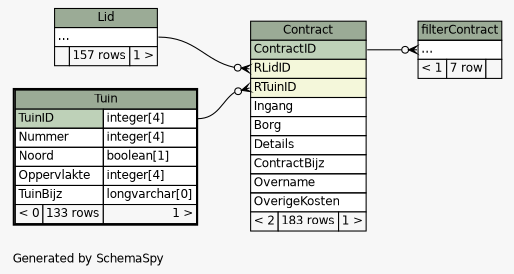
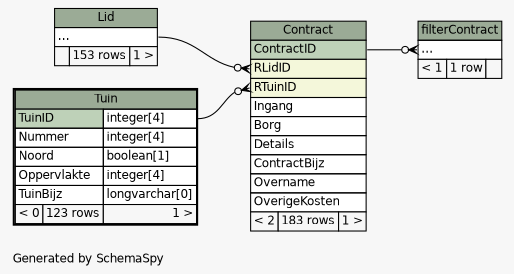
(100, 56) -> (100, 56)
(466, 68) -> (466, 68)
(73, 214) -> (73, 214)
